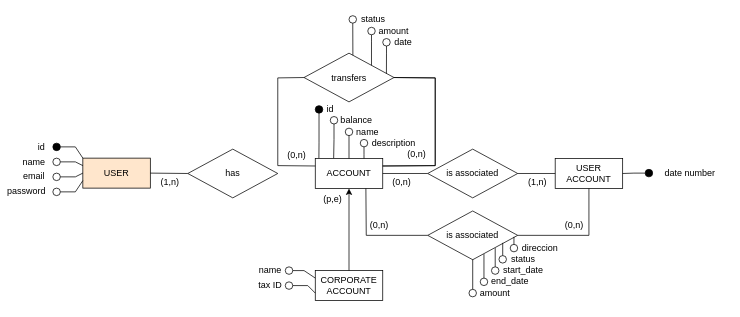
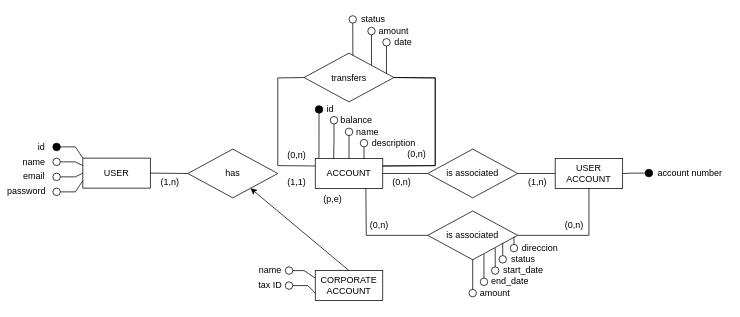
(117, 173) -> (117, 173)
(690, 173) -> (690, 173)
none -> (297, 183)
(349, 269) -> (302, 231)
